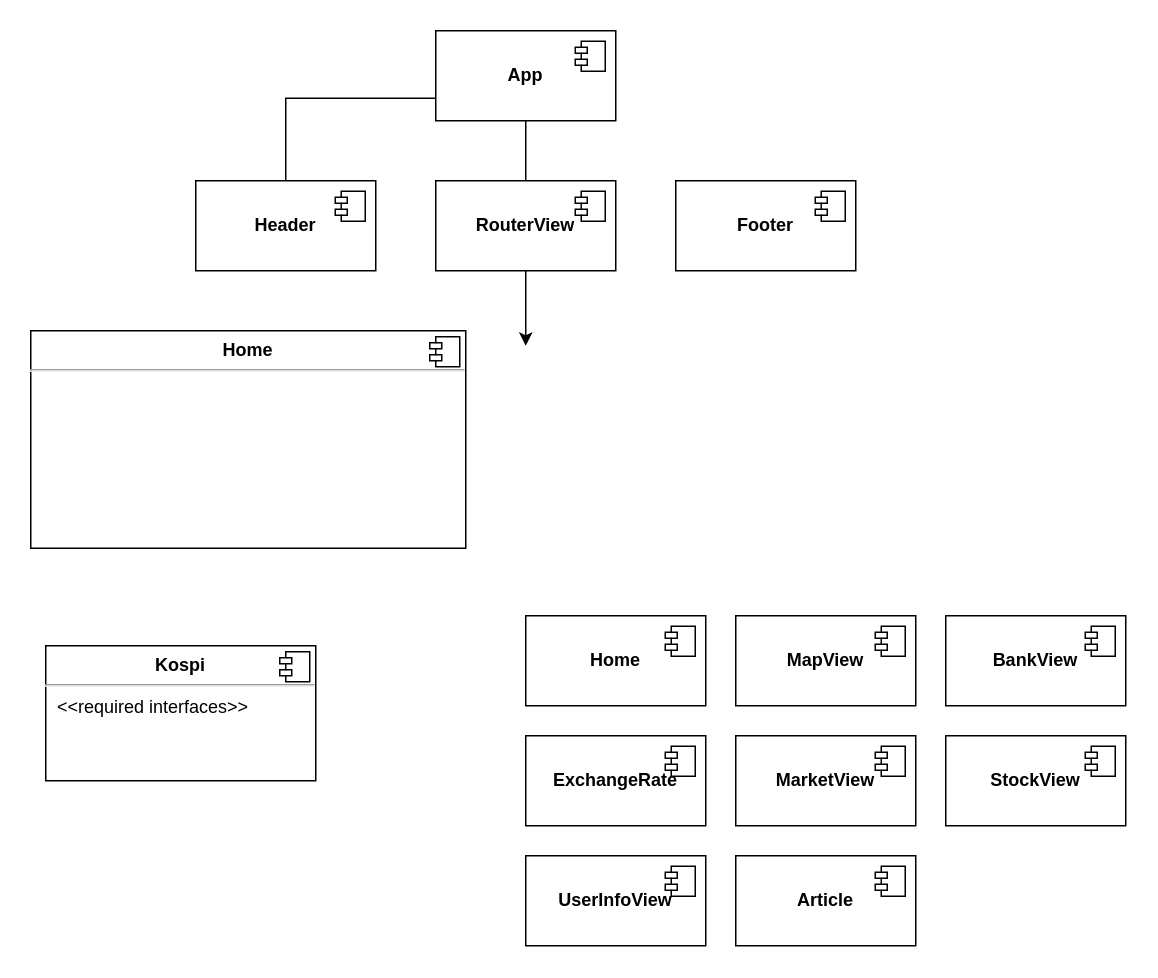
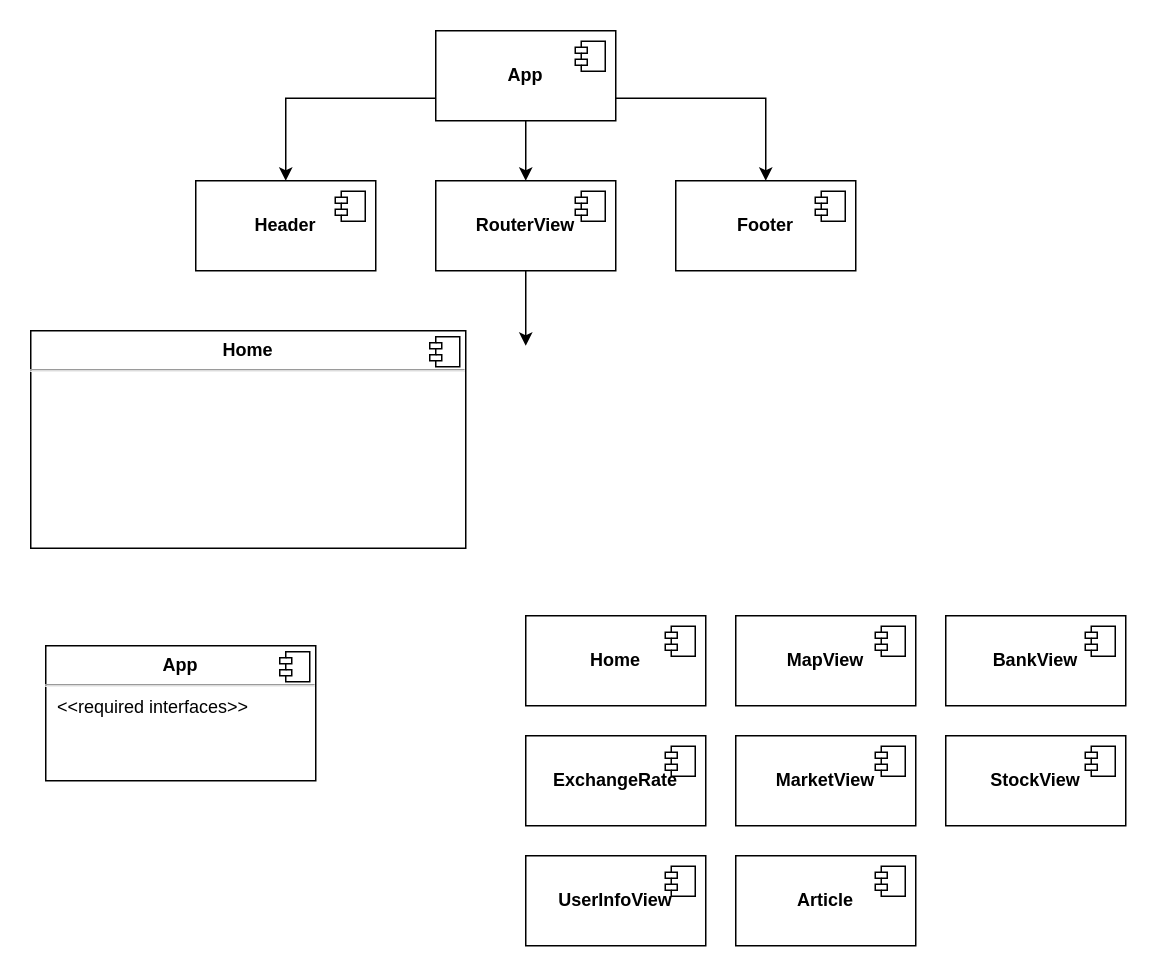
none -> (727, 98)
(286, 173) -> (286, 169)
(526, 173) -> (526, 169)
(155, 646) -> (155, 646)
